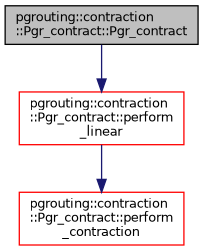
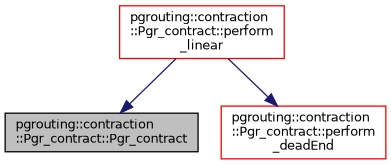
(102, 62) -> (153, 81)
(102, 219) -> (304, 132)
